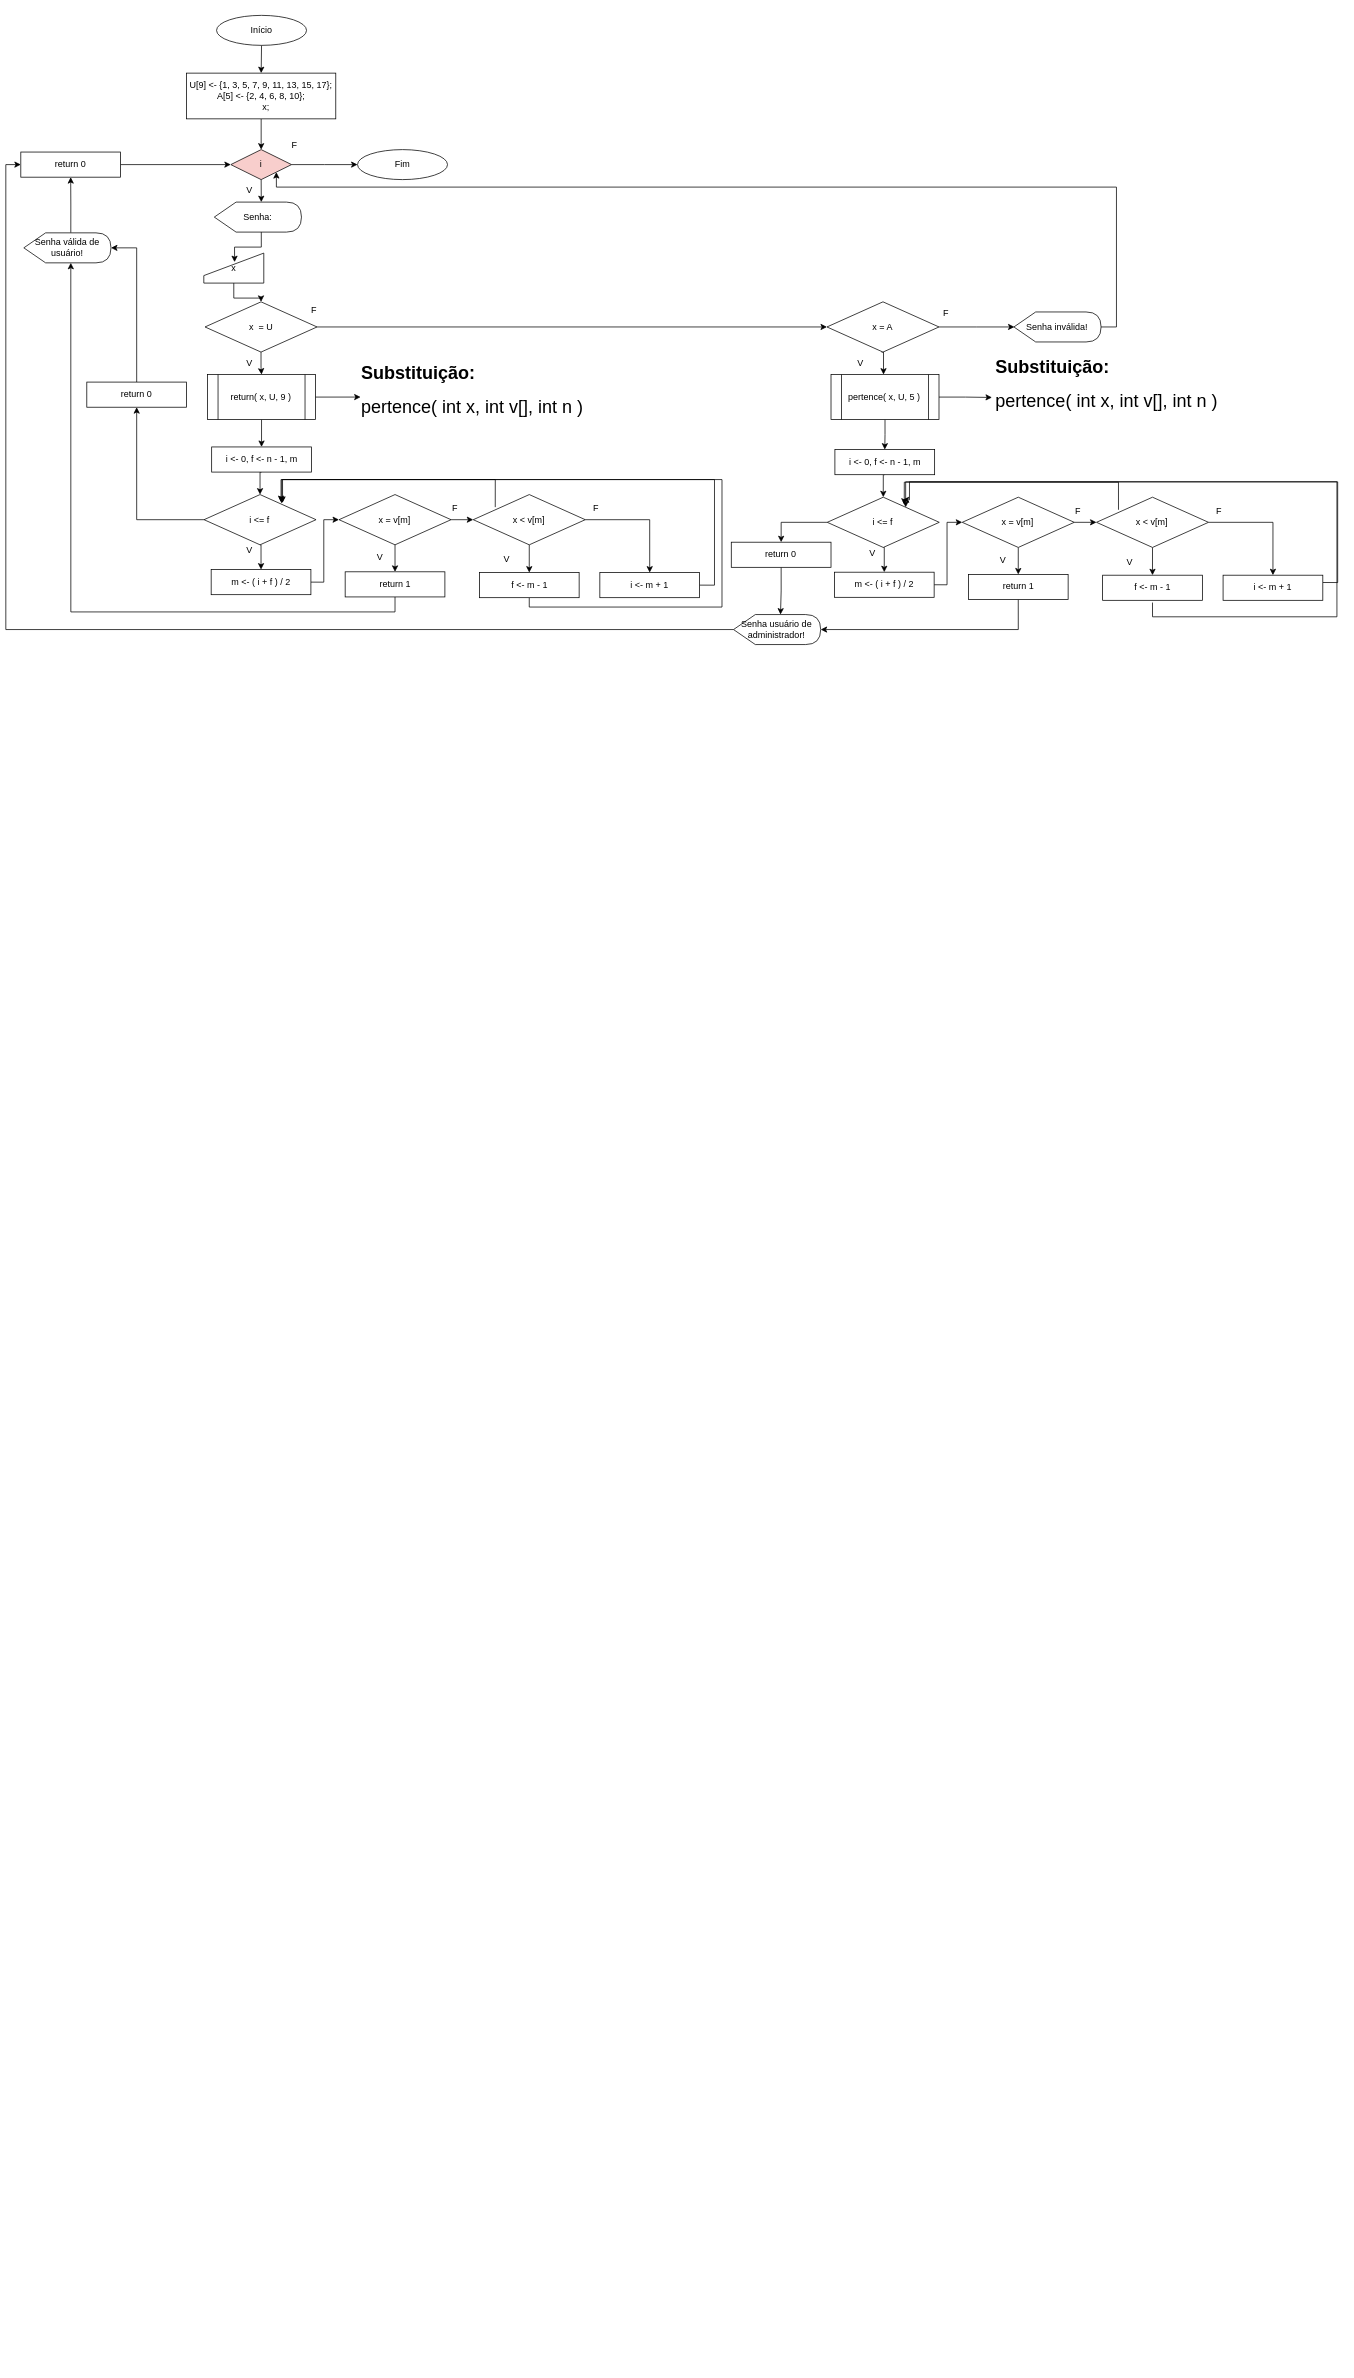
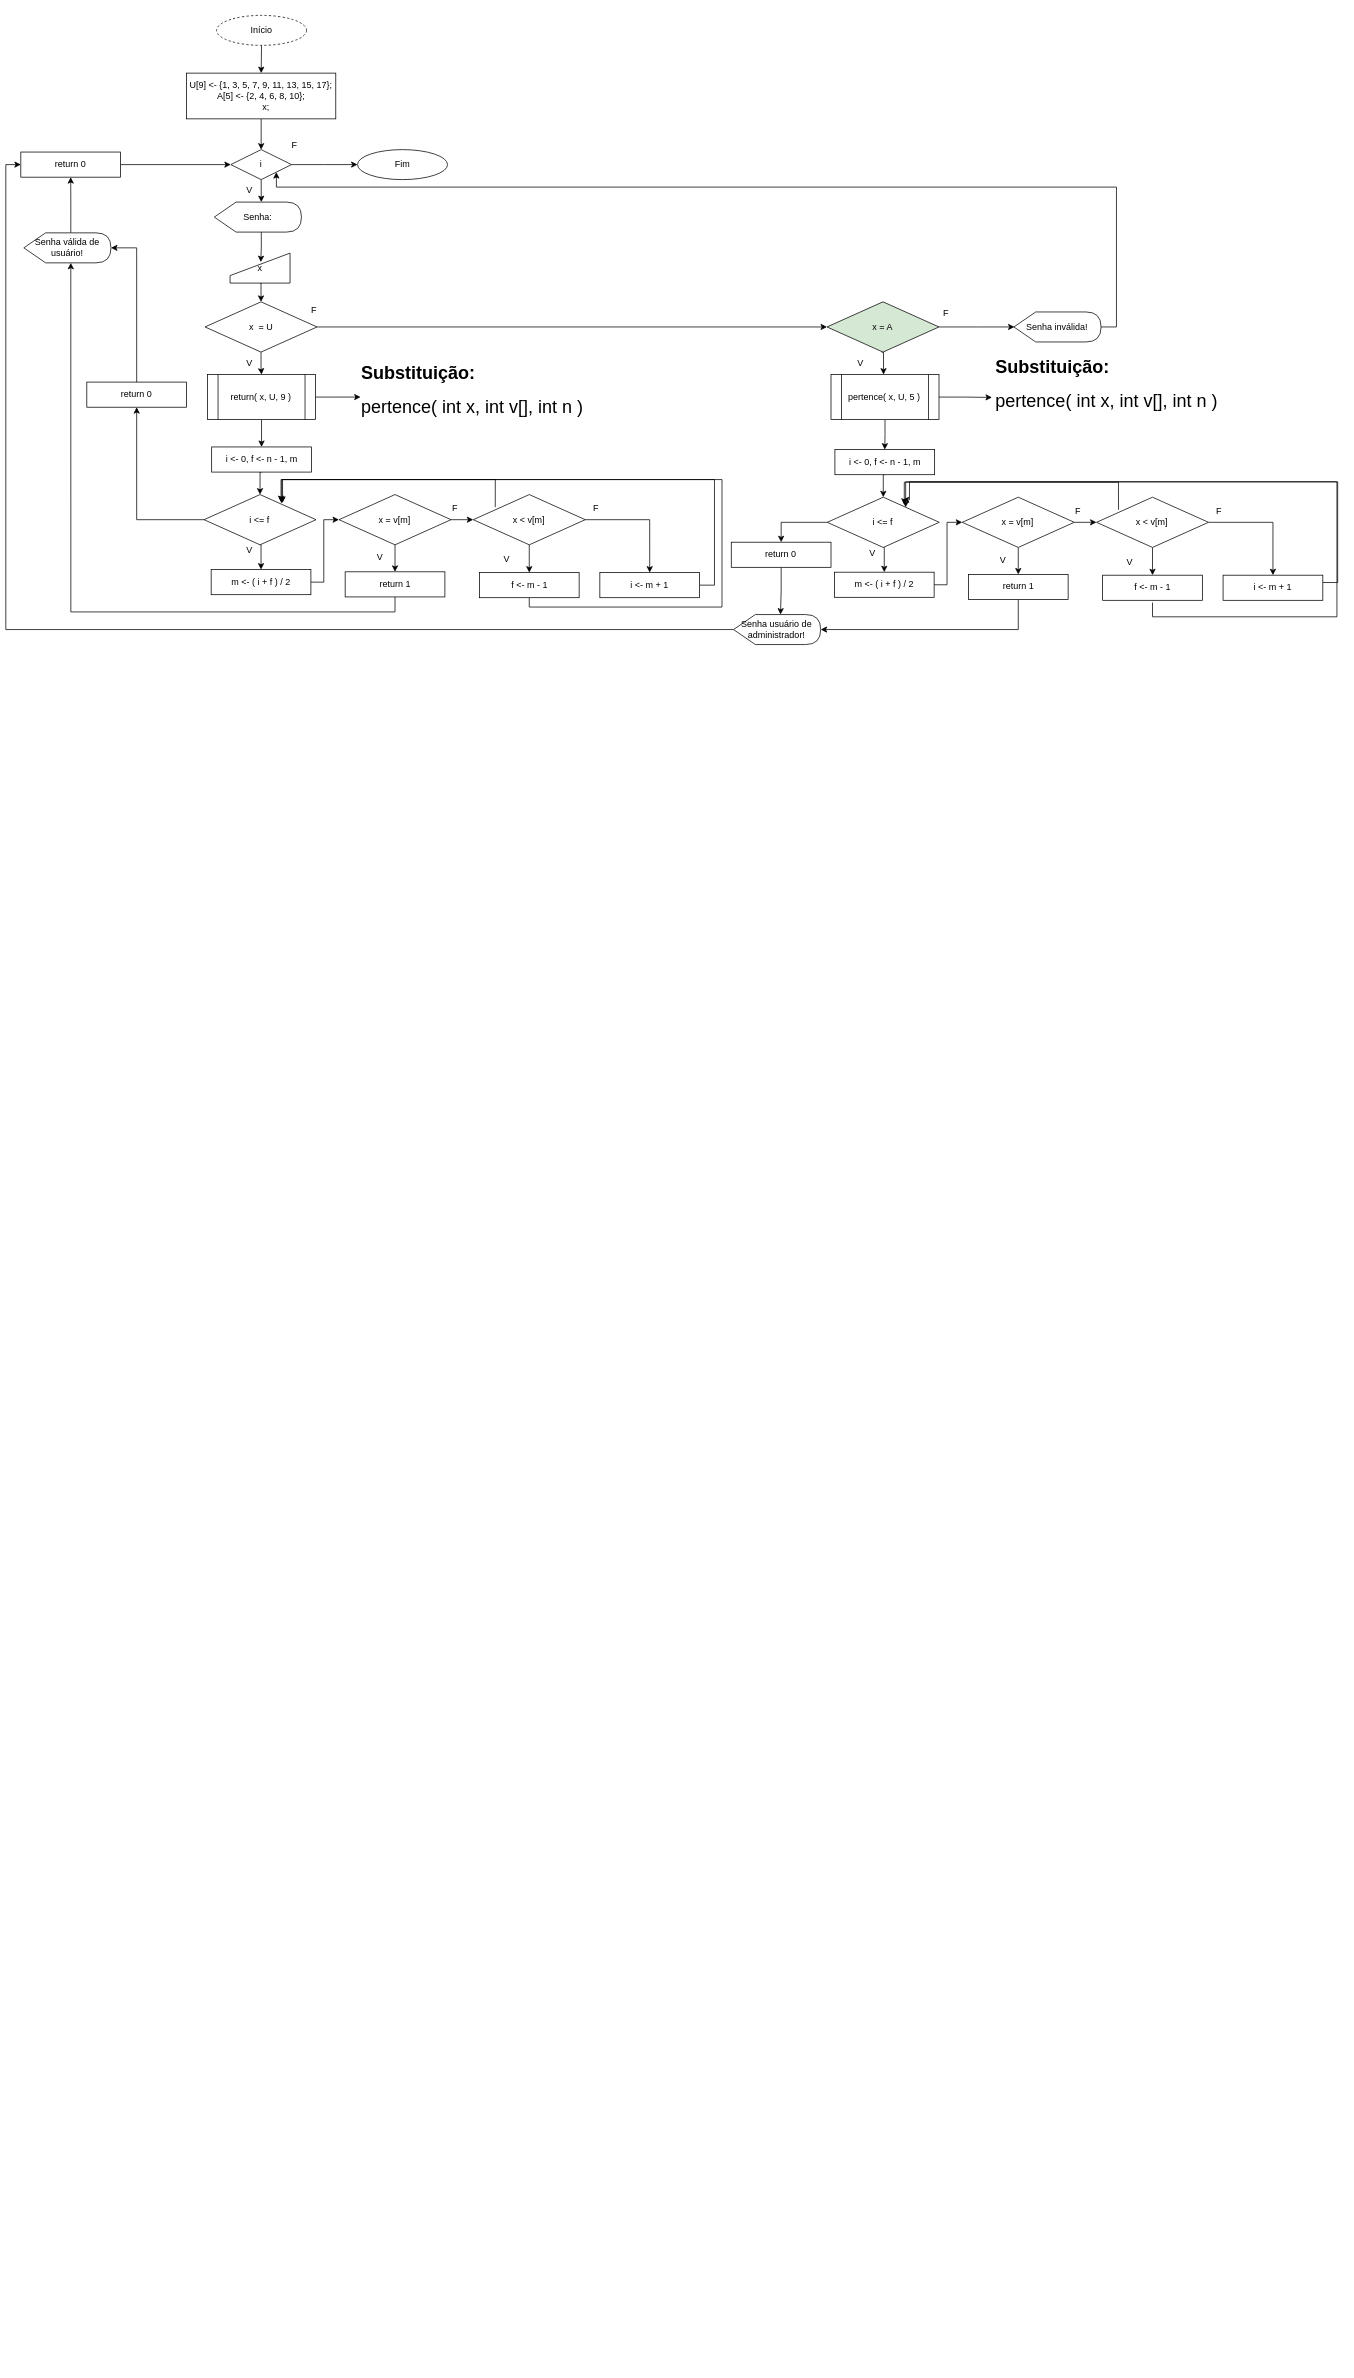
(261, 30) -> (261, 30)
(261, 165) -> (261, 165)
(234, 268) -> (260, 268)
(883, 327) -> (883, 327)
